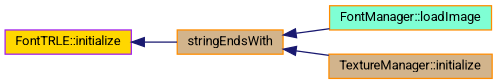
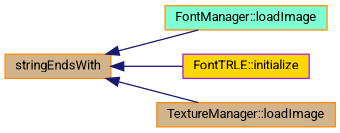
(161, 42) -> (153, 66)
(411, 66) -> (246, 115)
